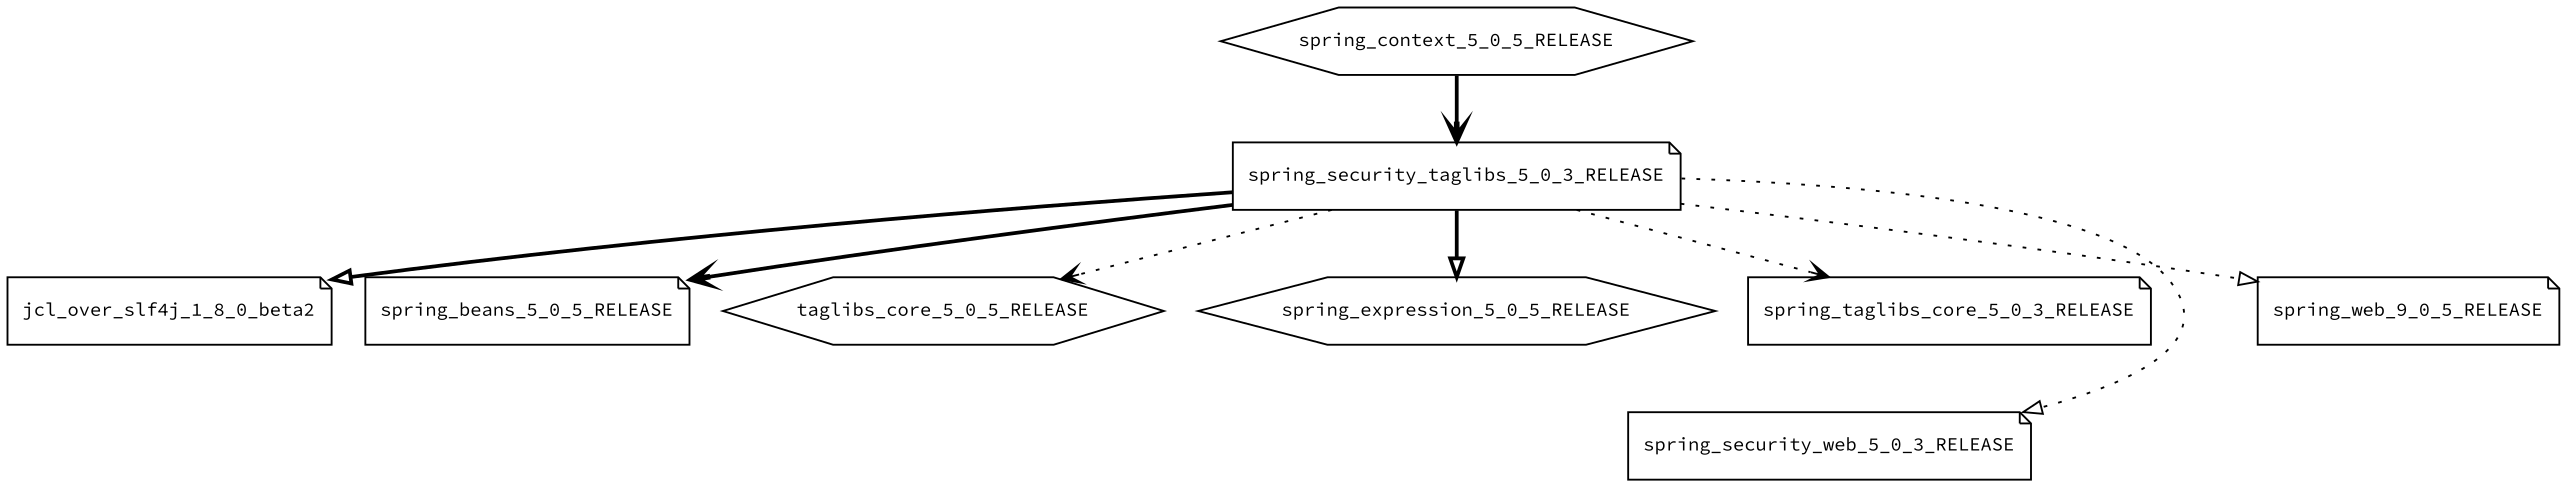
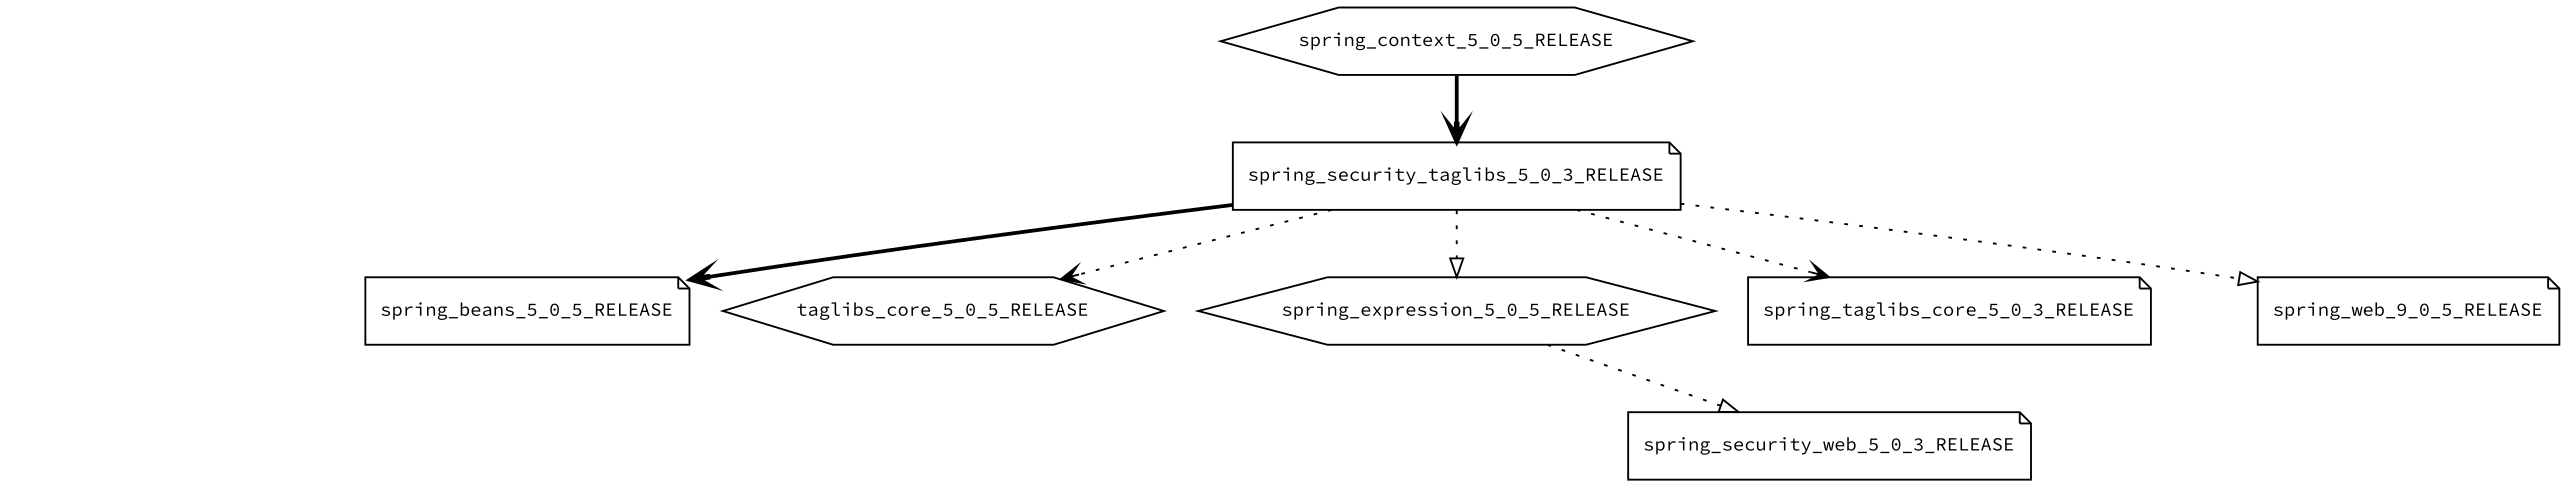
(2041, 218) -> (1634, 375)
(1457, 234) -> (1457, 234)
(170, 311) -> none
